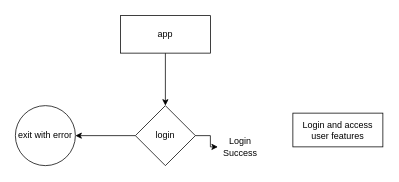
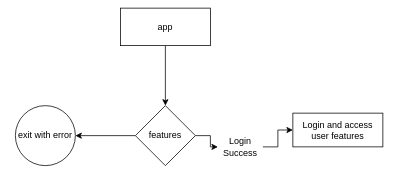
(165, 34) -> (165, 27)
none -> (280, 130)
(165, 135) -> (165, 135)
